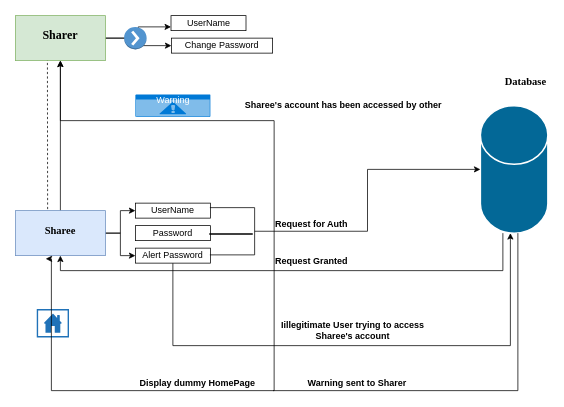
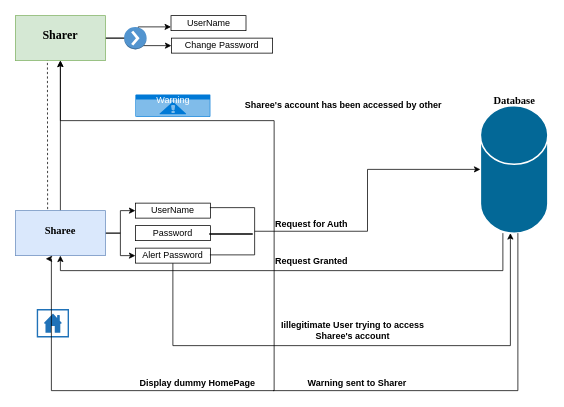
(525, 79) -> (514, 98)
